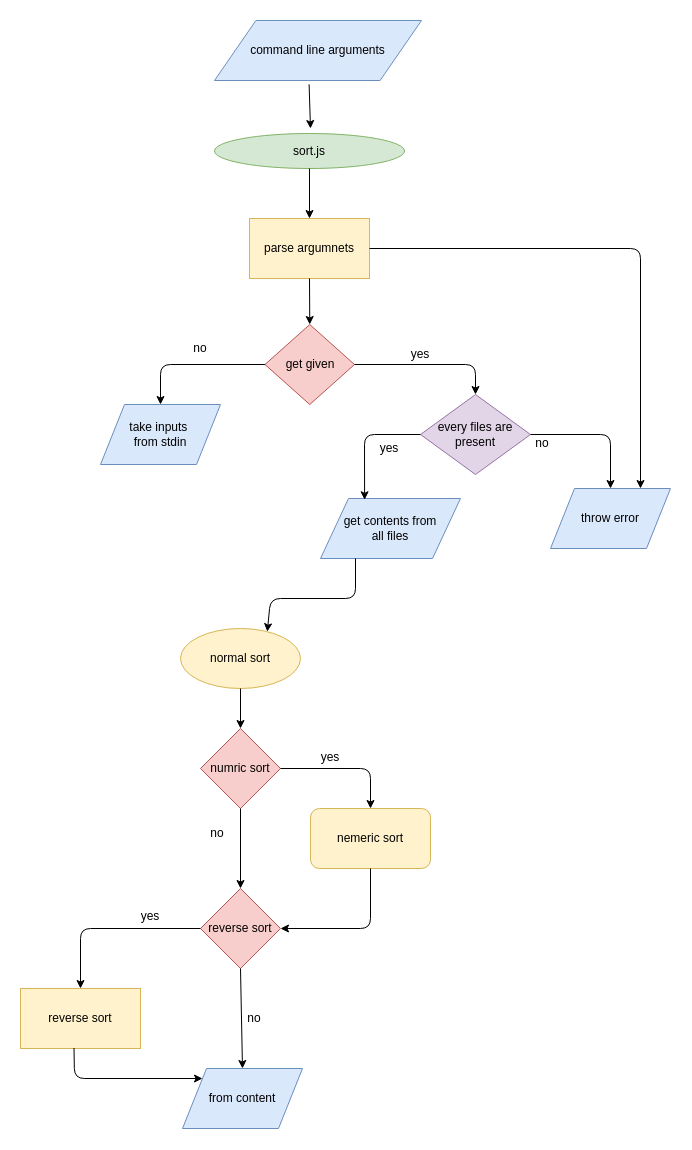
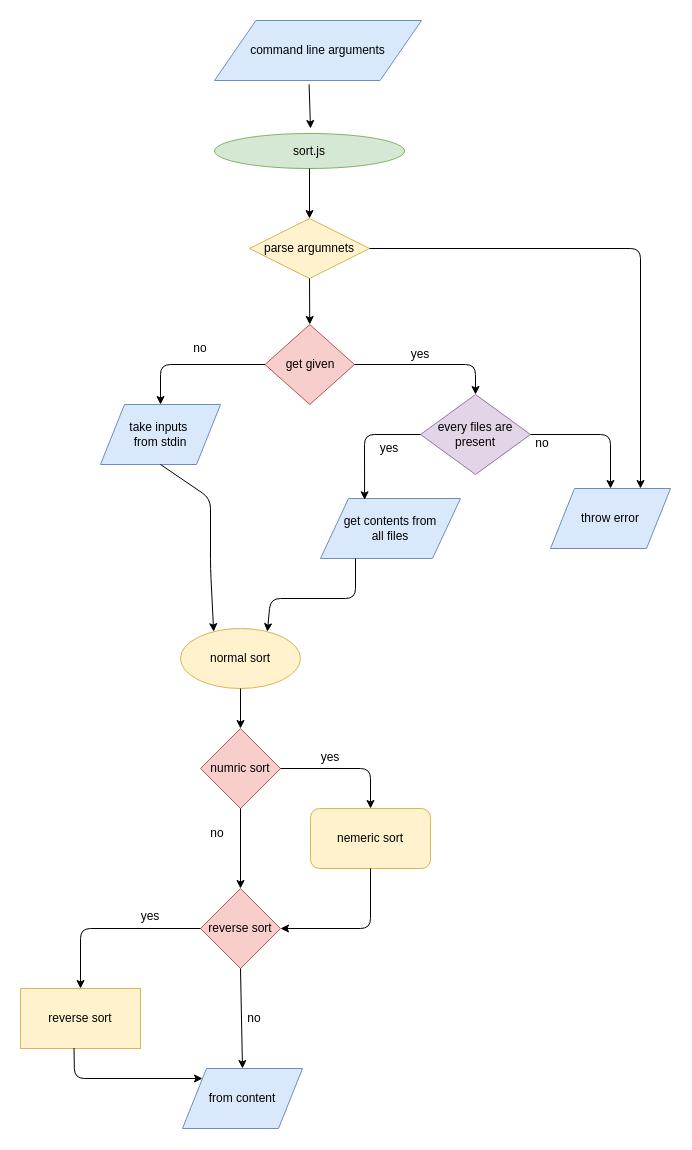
(310, 249) -> (310, 249)
none -> (211, 533)
